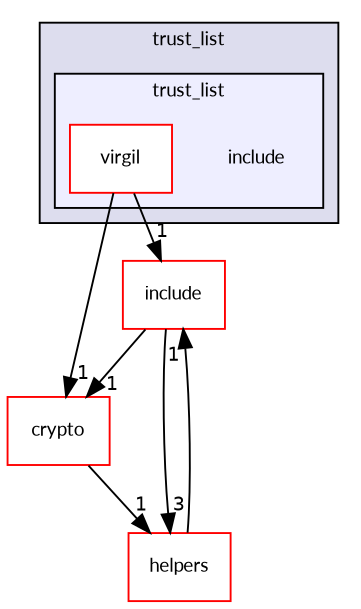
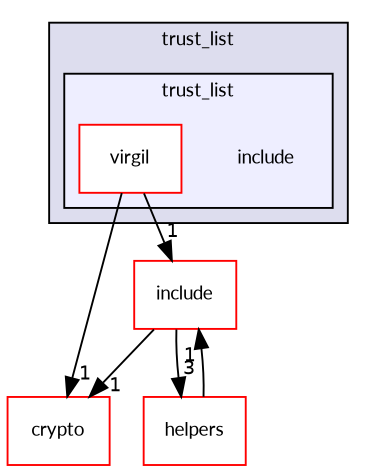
(113, 492) -> none
